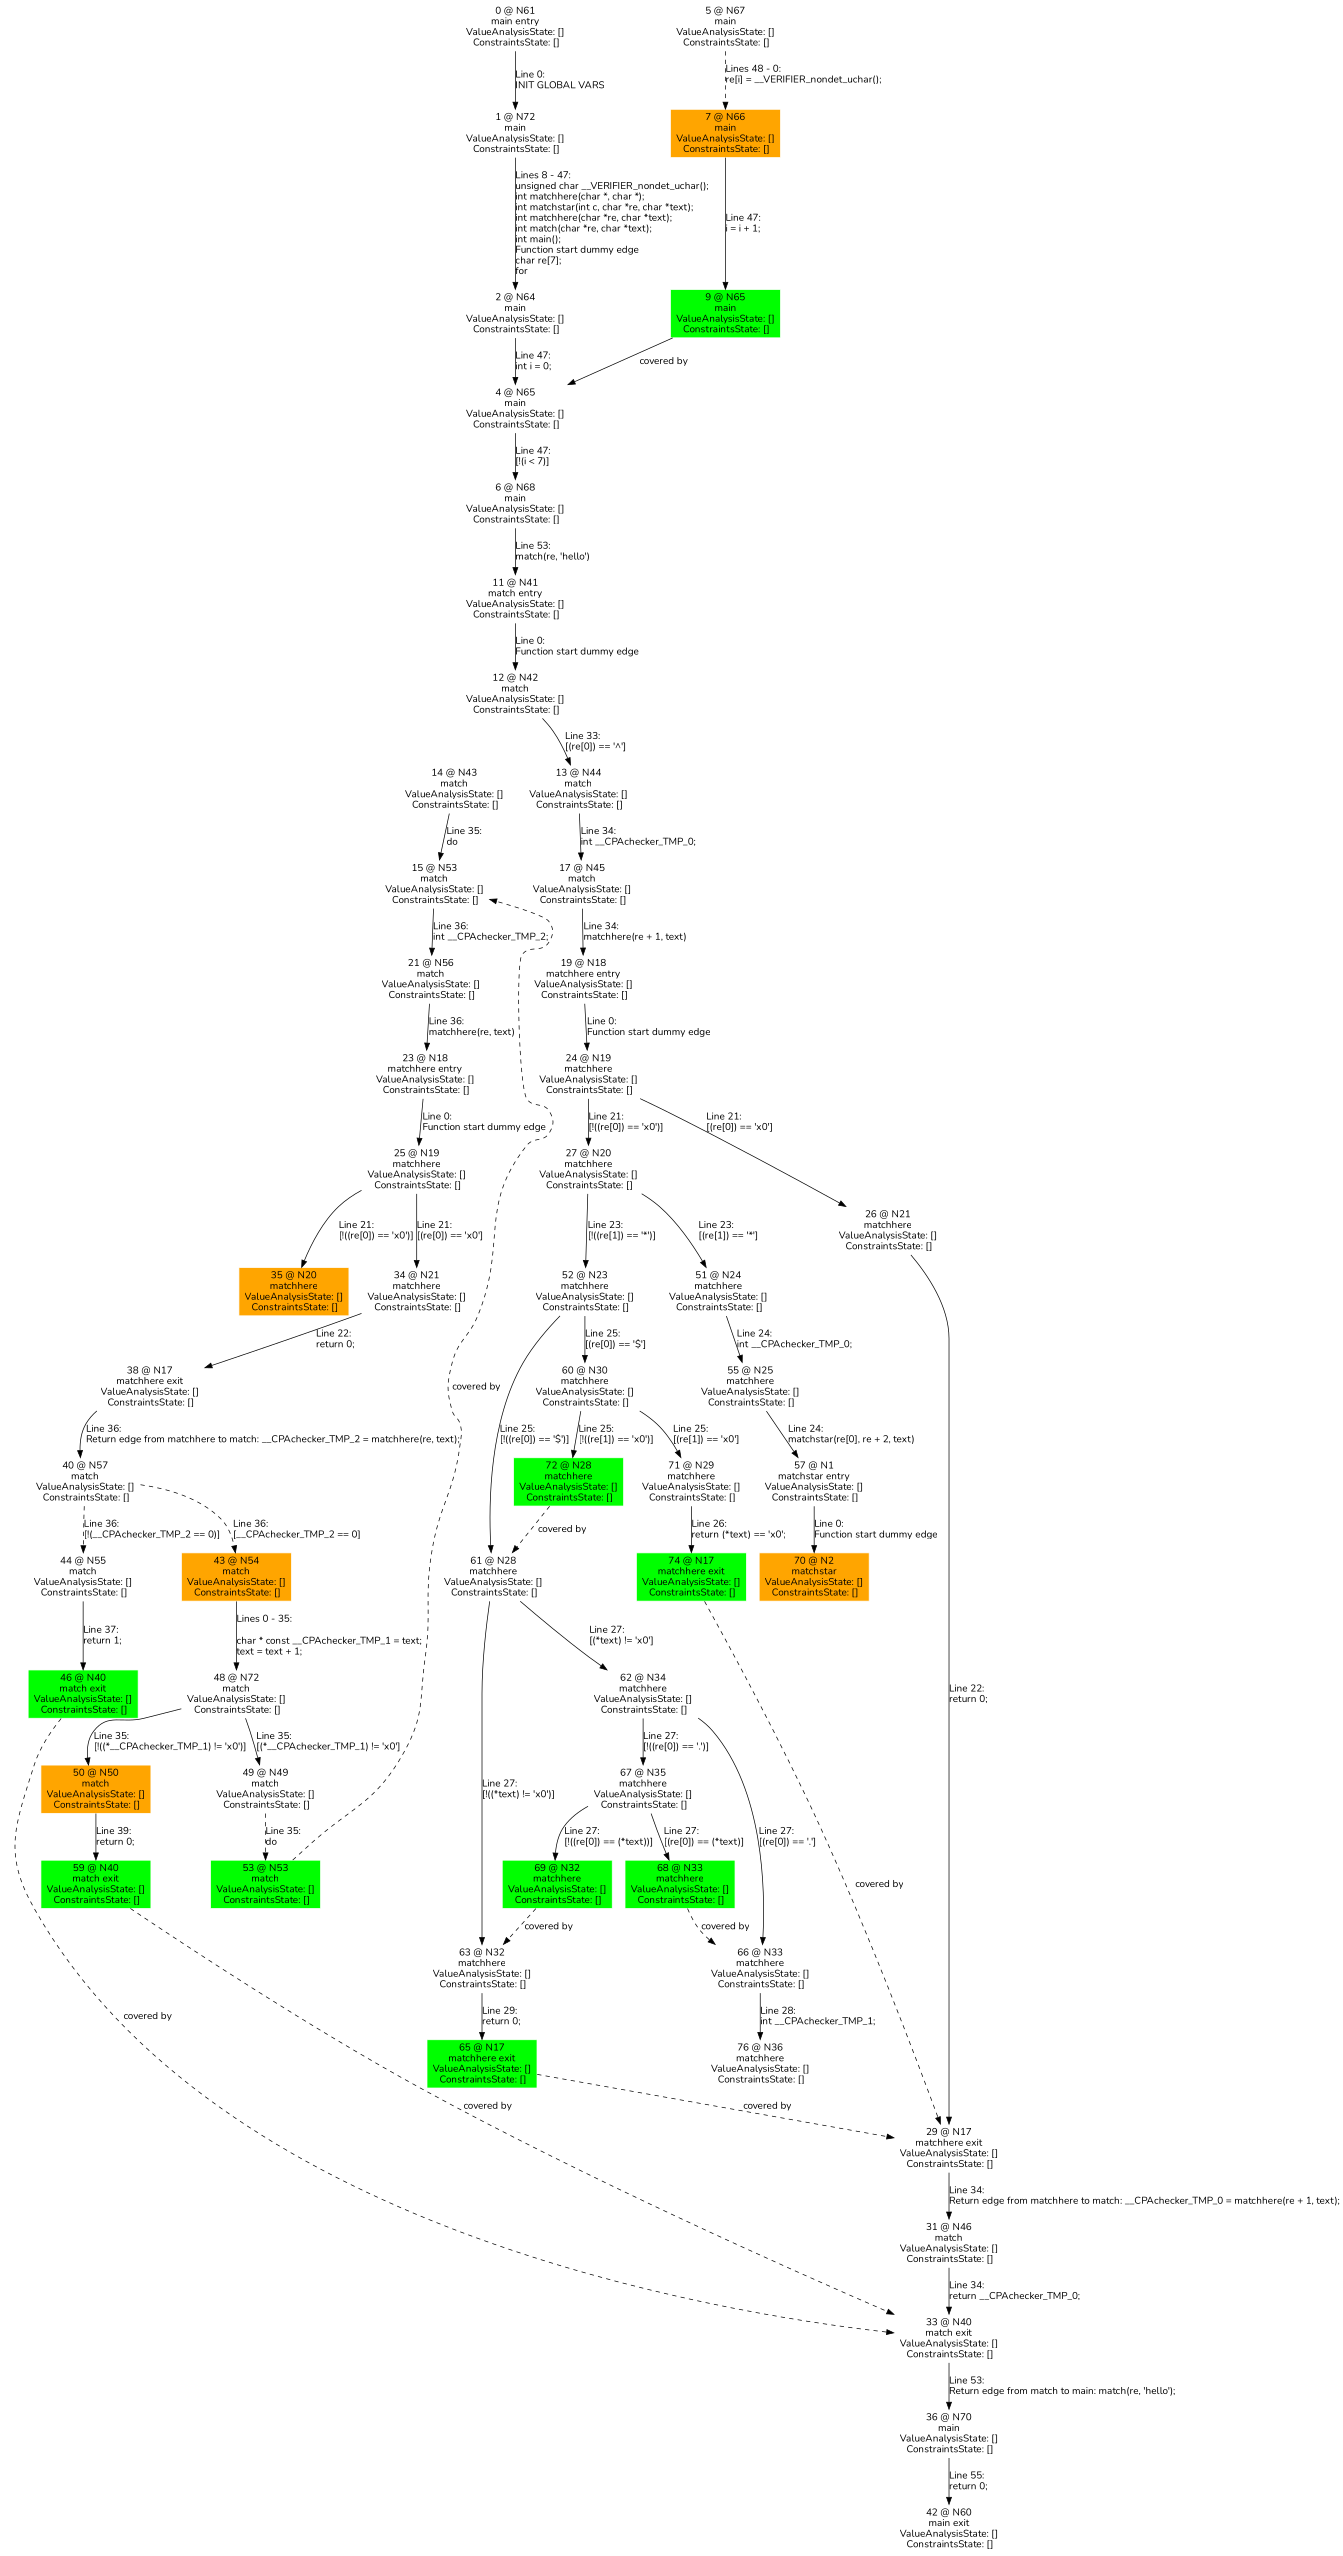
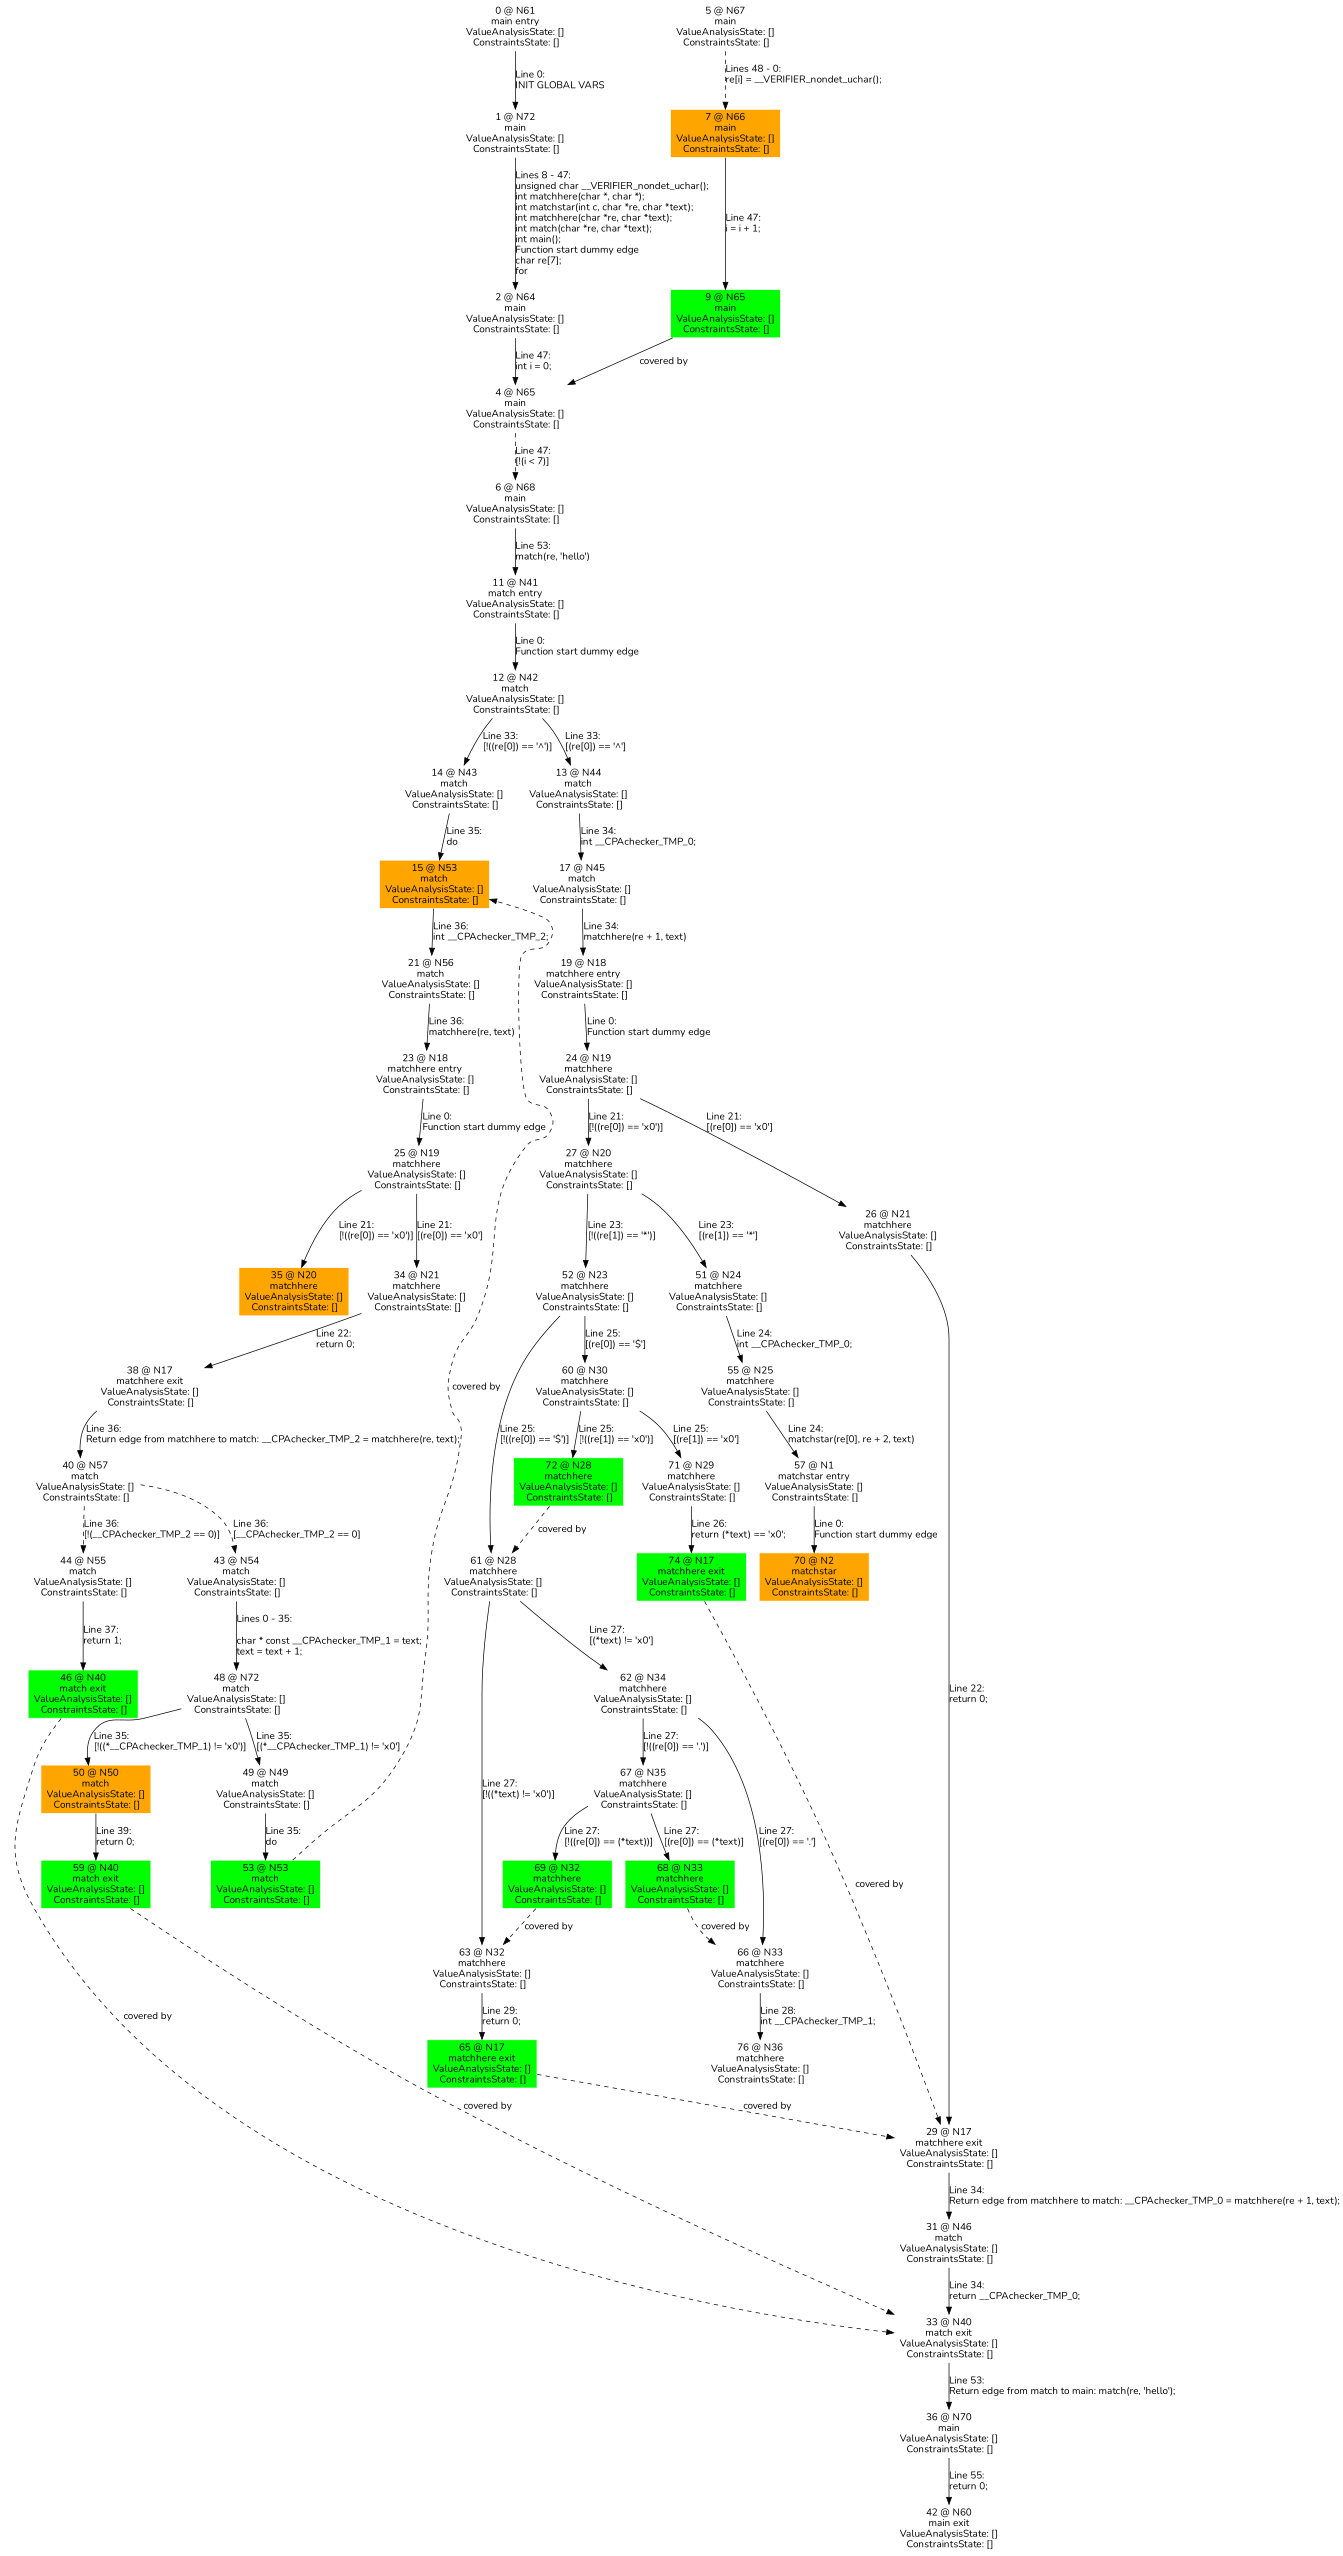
(515, 453) -> (515, 453)
none -> (478, 738)
(434, 884) -> (434, 884)
(236, 1577) -> (236, 1577)
(266, 1833) -> (266, 1833)
